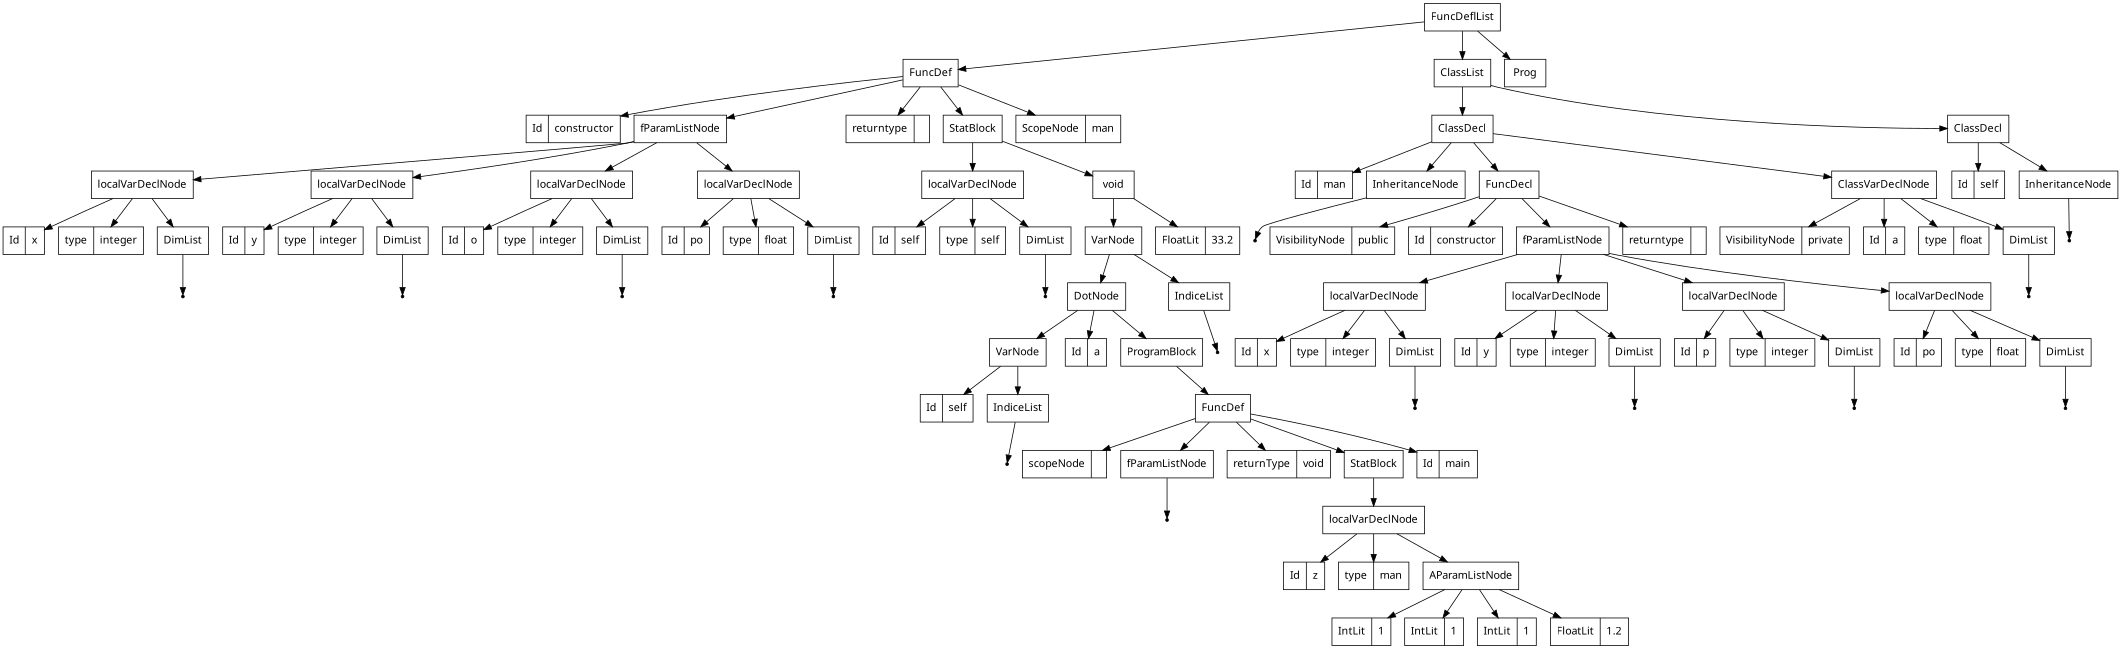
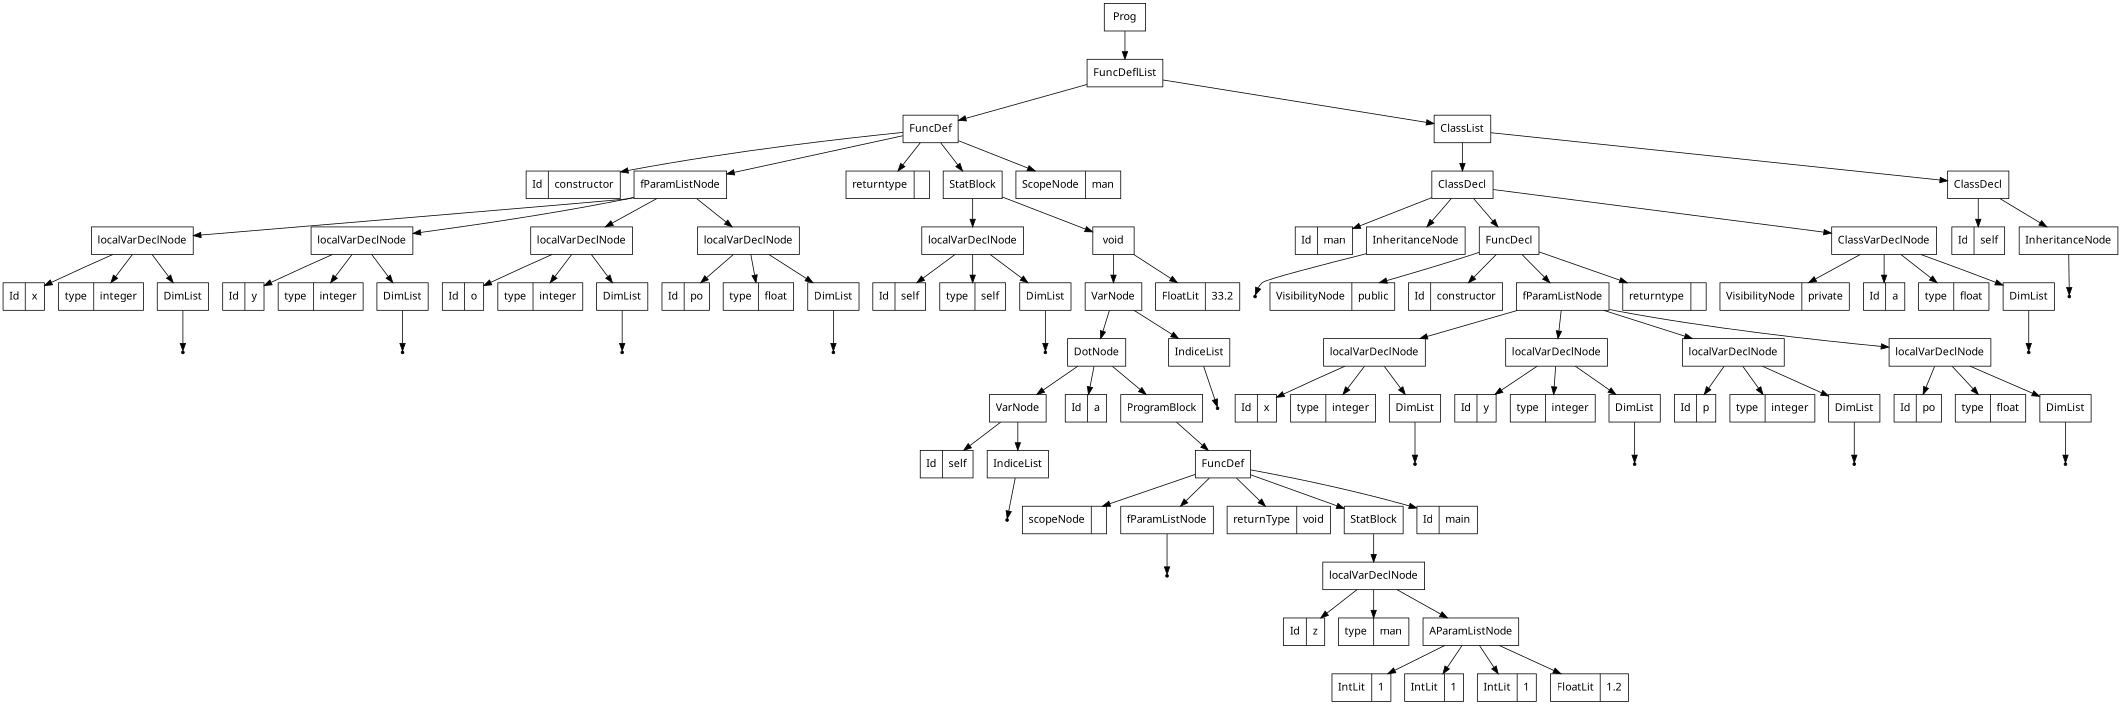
(1491, 43) -> (1125, 41)
